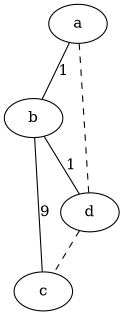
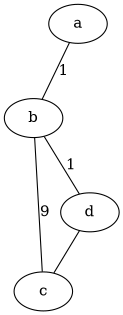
(84, 118) -> none
(67, 252) -> (67, 252)
